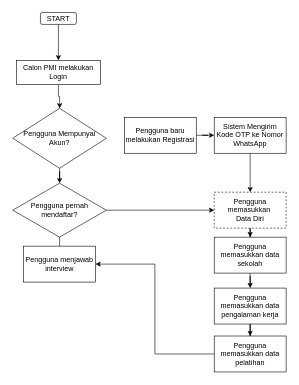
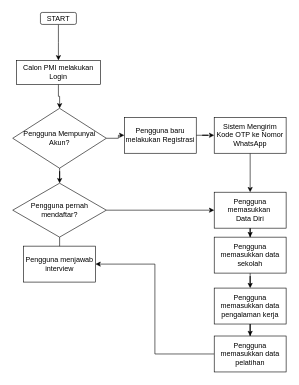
none -> (119, 137)
(251, 210) -> (251, 210)
